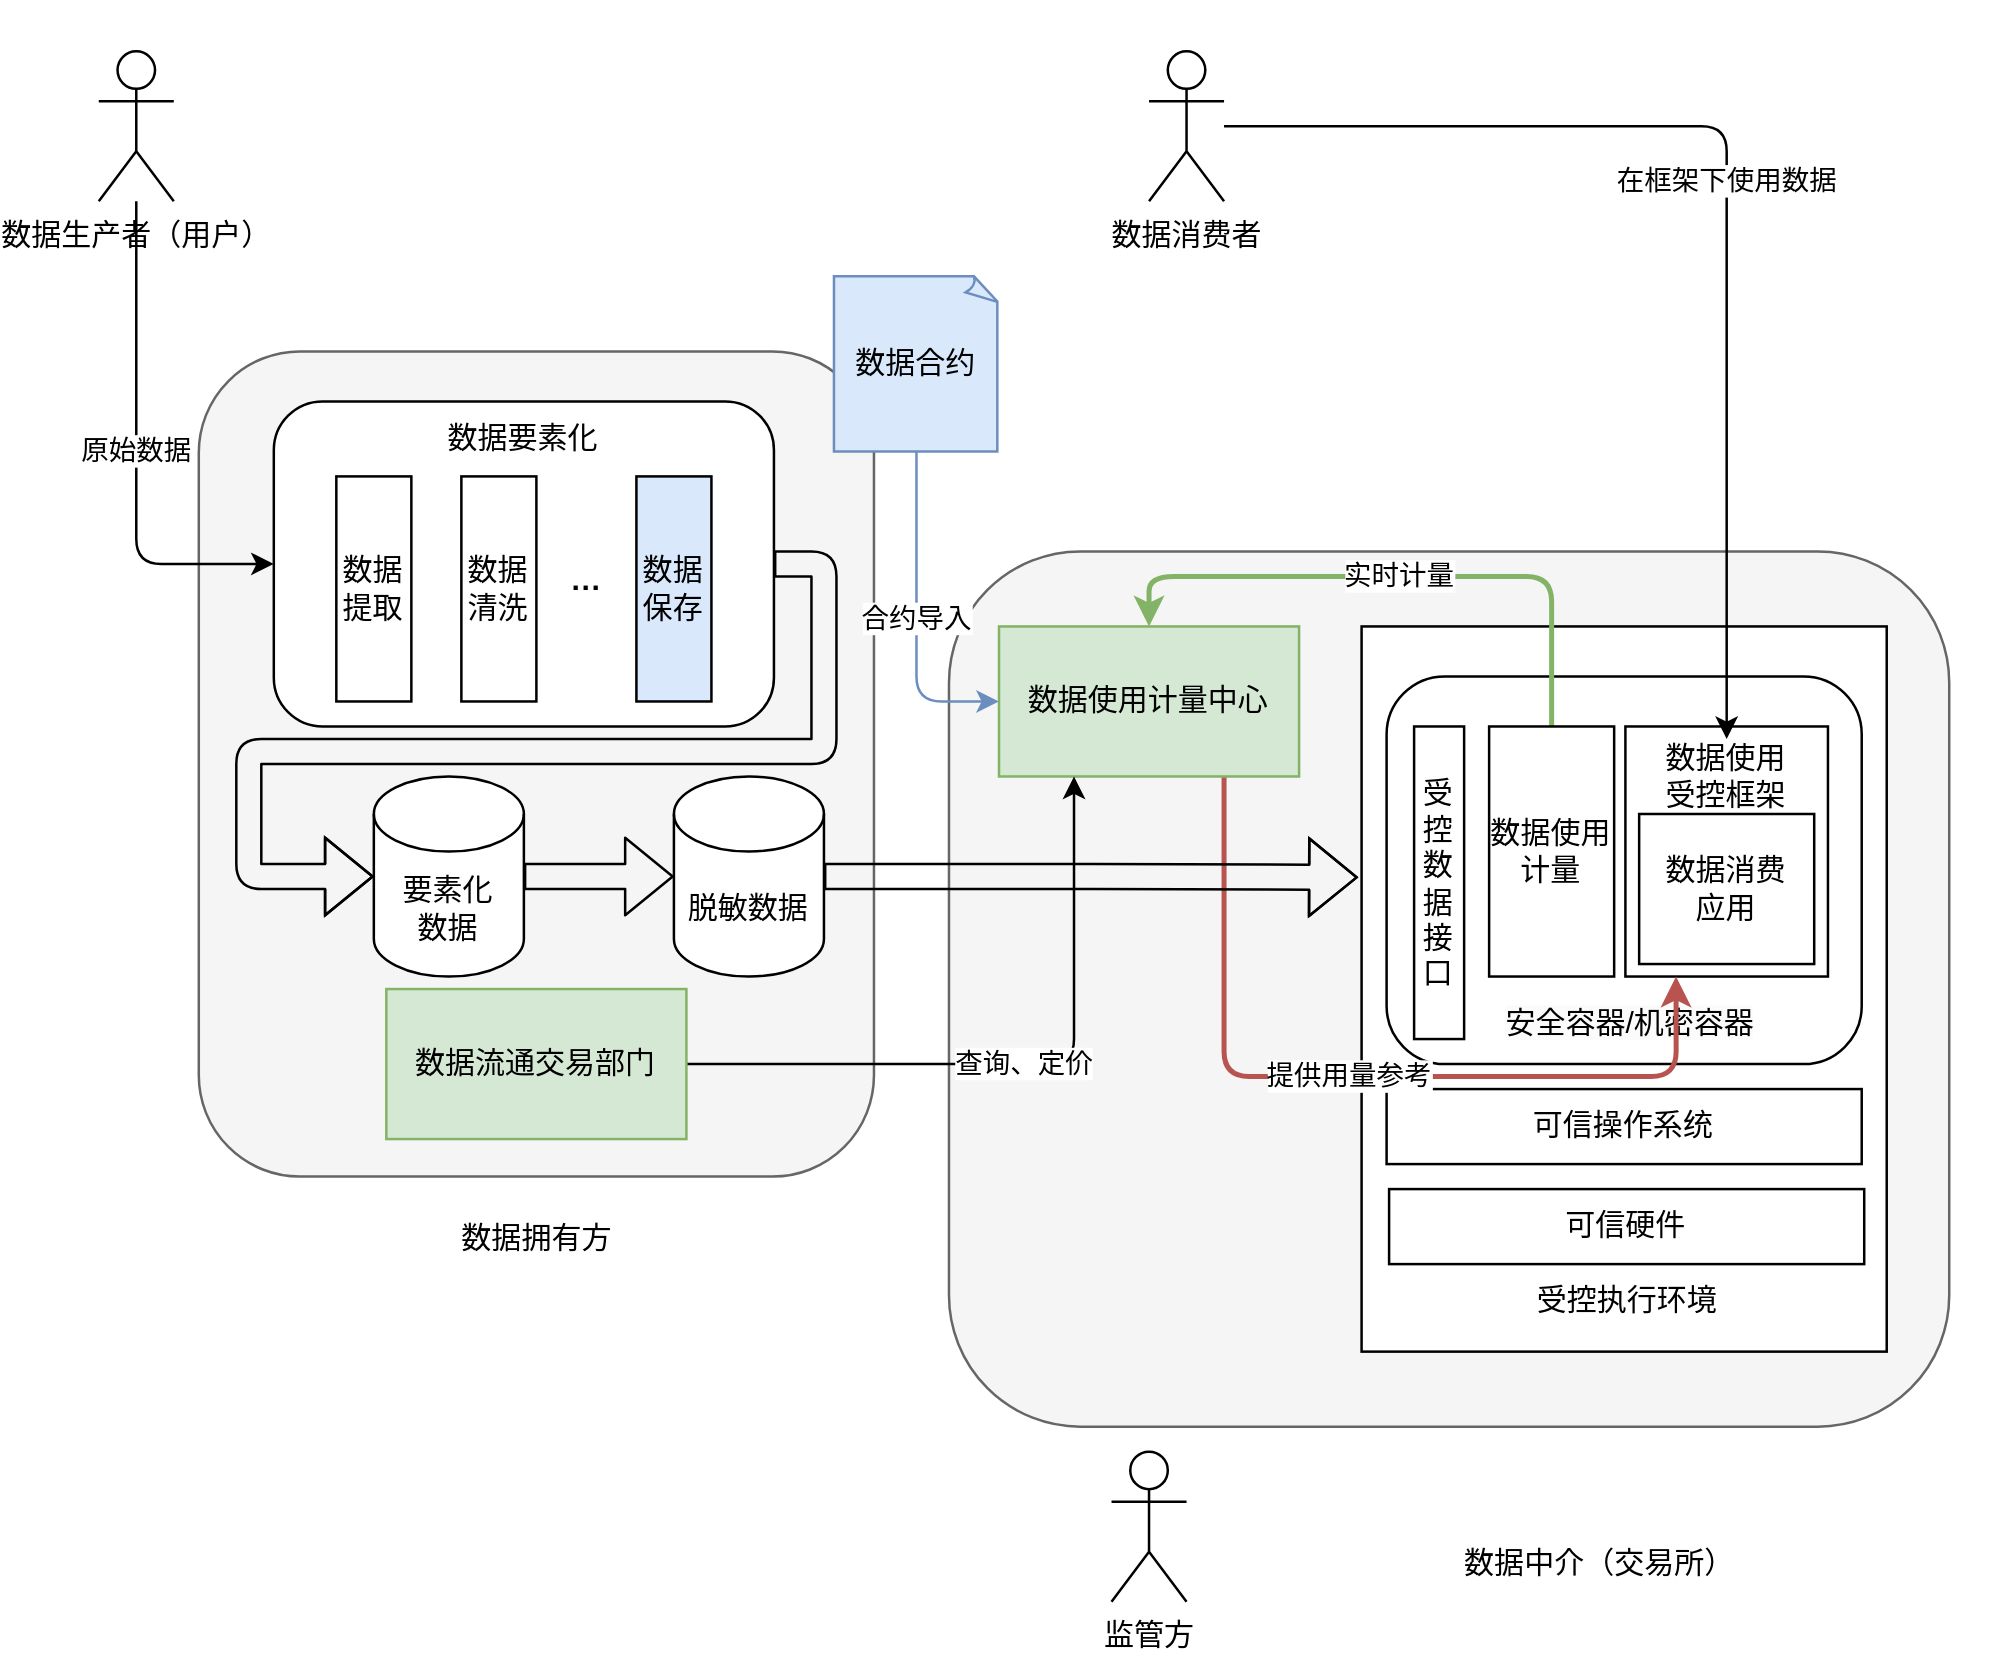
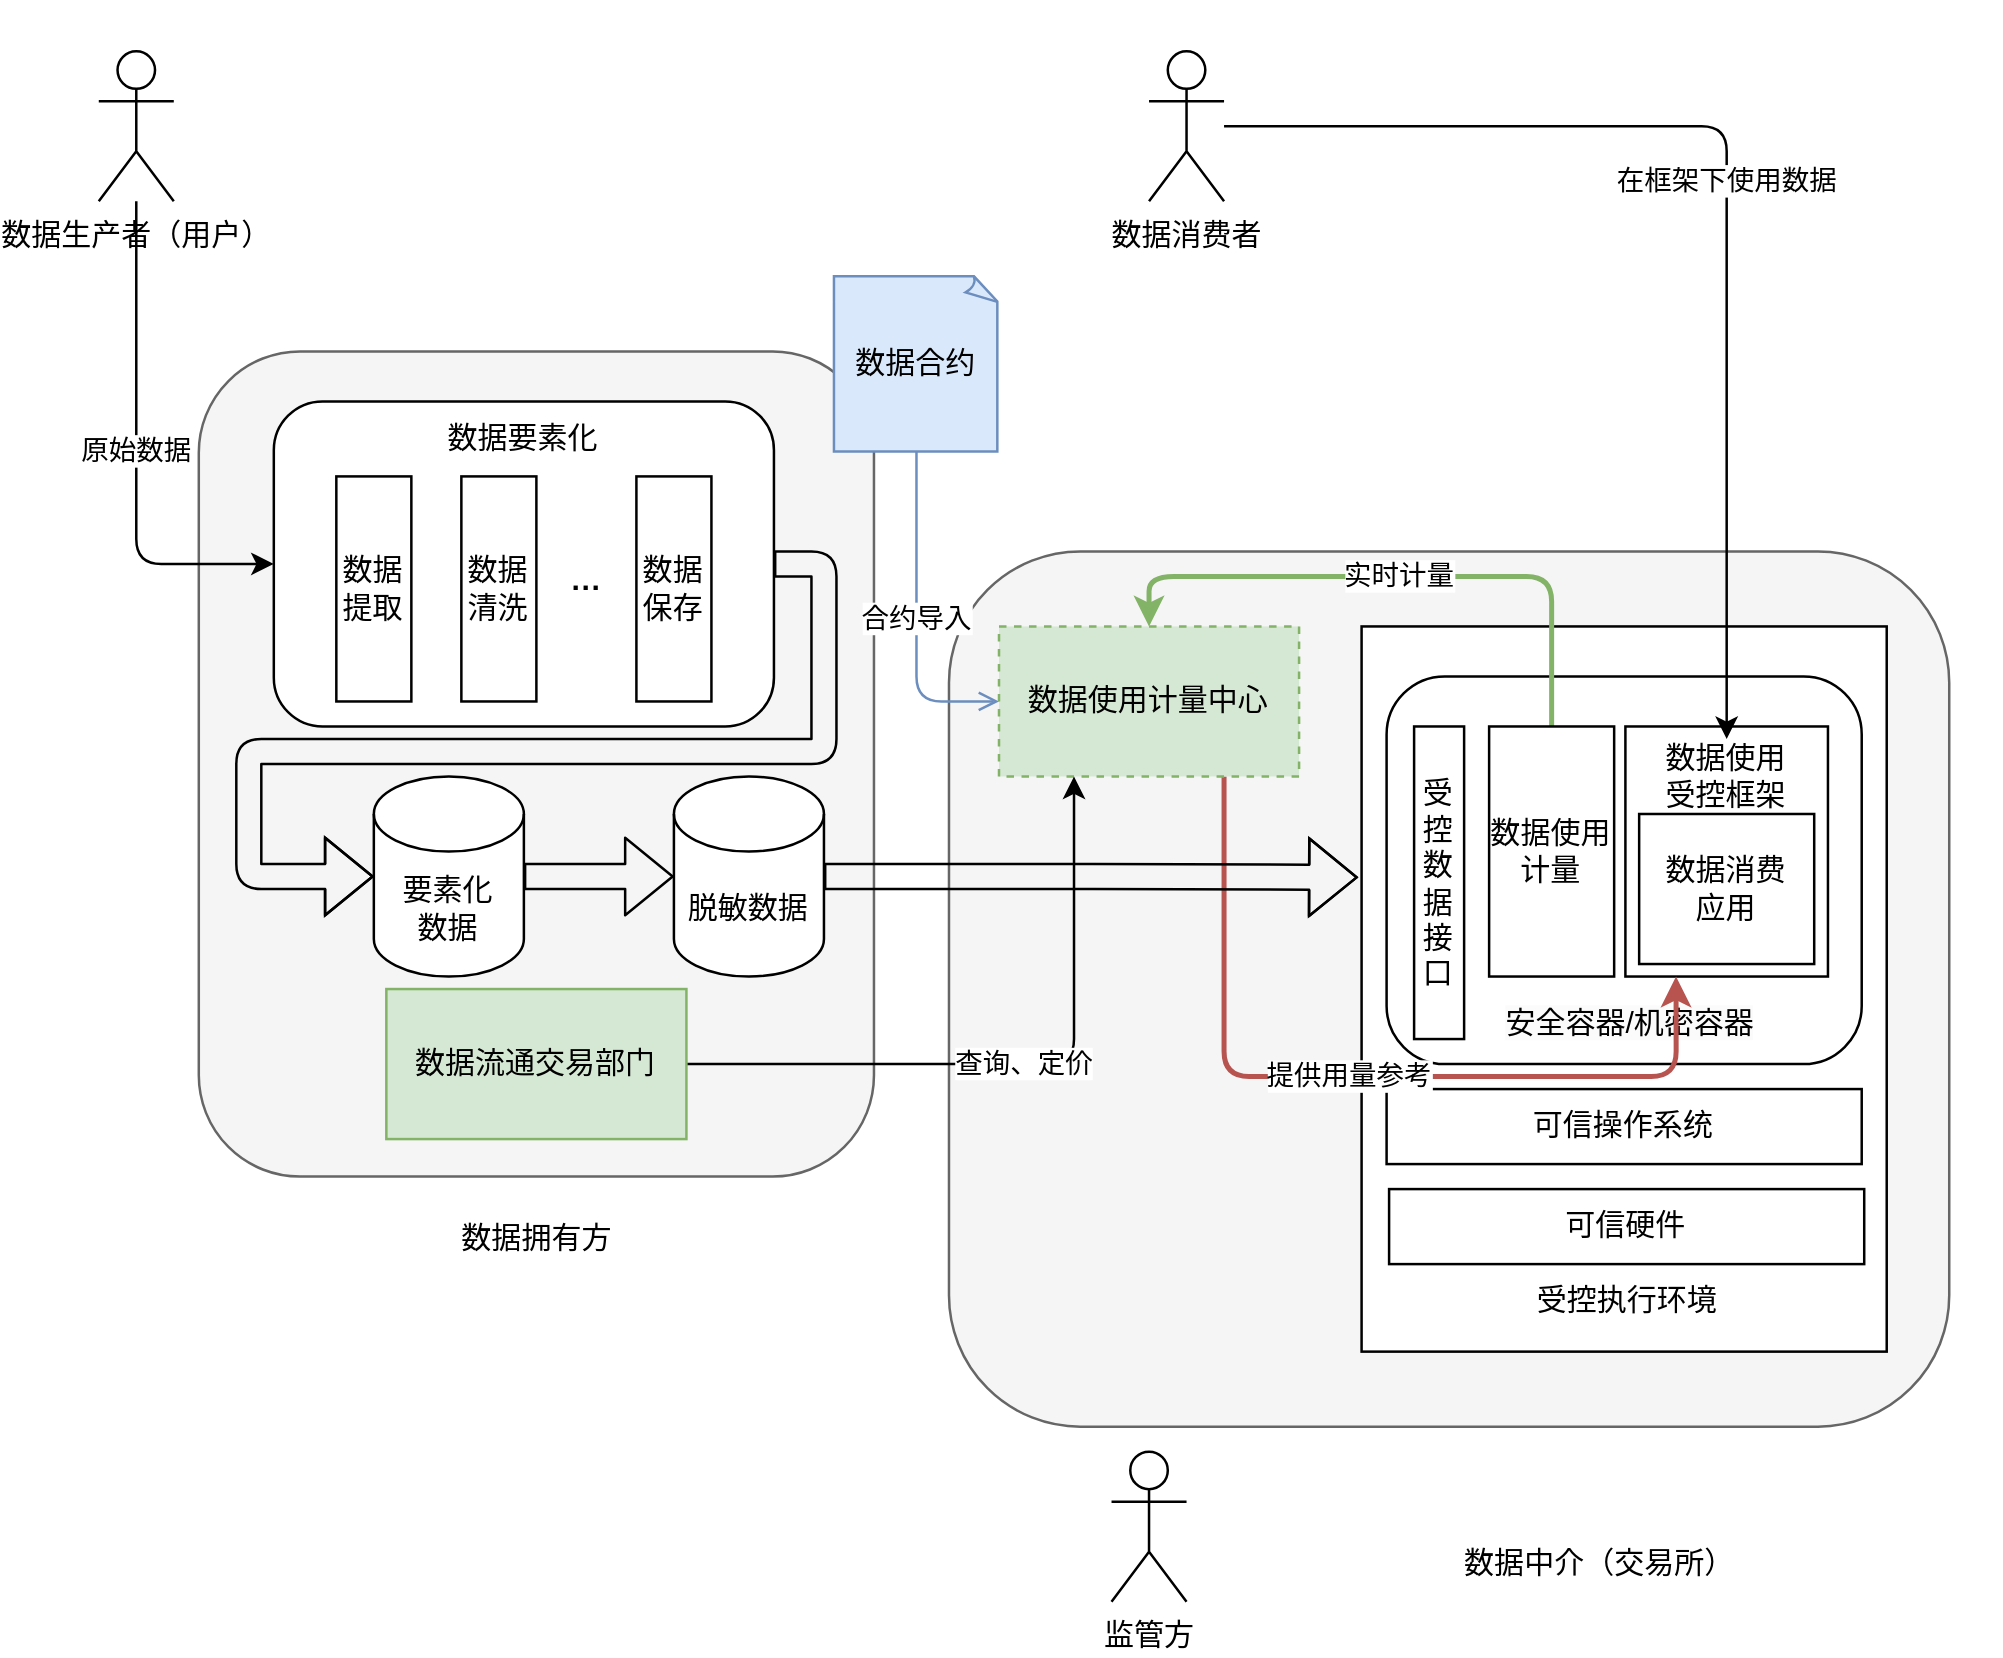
(674, 589) -> (674, 589)
(981, 701) -> (985, 701)
(1149, 701) -> (1149, 701)
